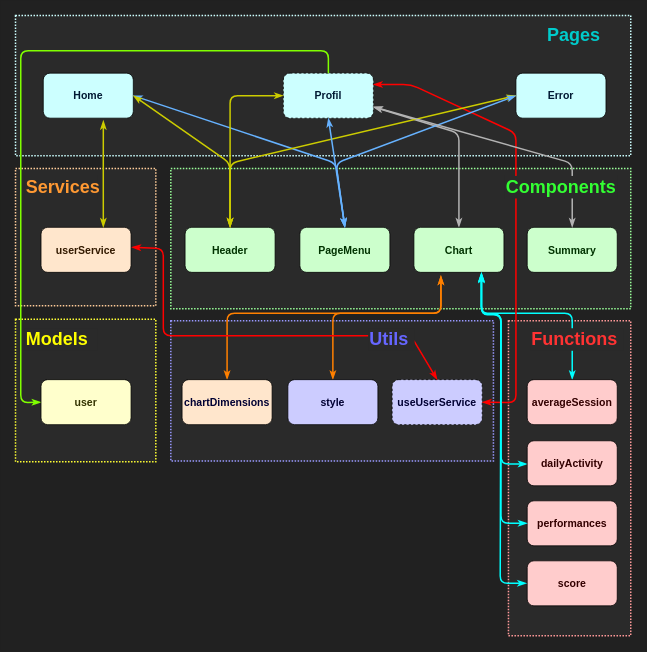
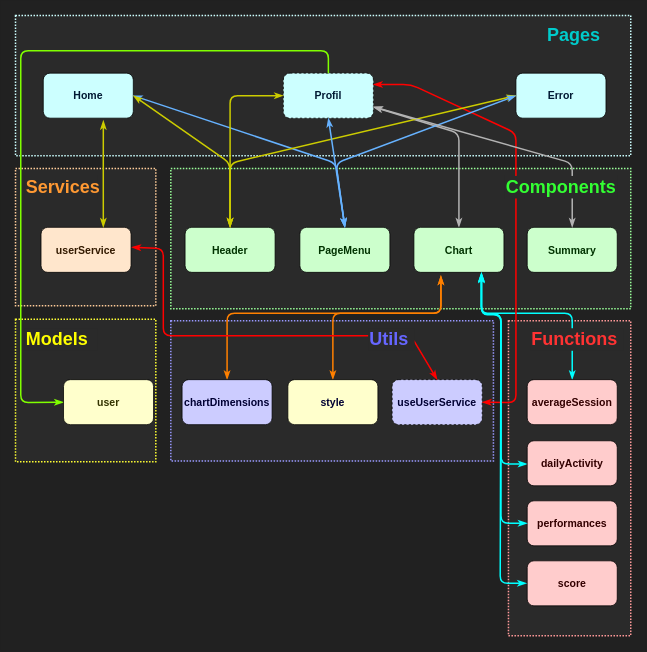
(86, 402) -> (108, 402)
(227, 402) -> (227, 402)
(333, 402) -> (333, 402)
